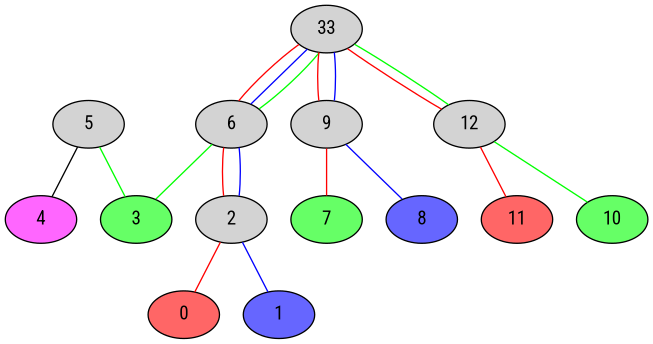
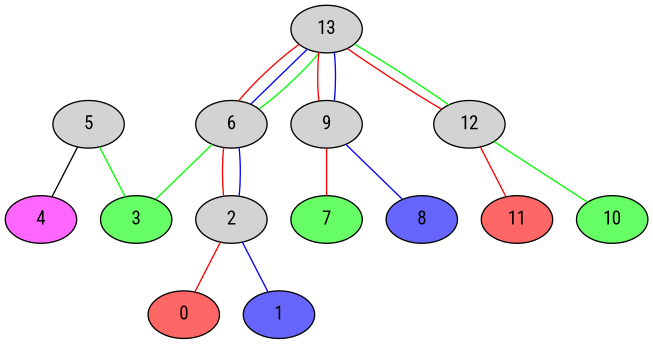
(327, 29) -> (327, 29)
